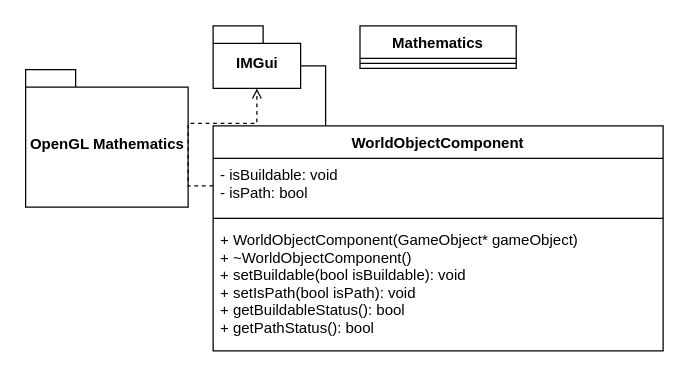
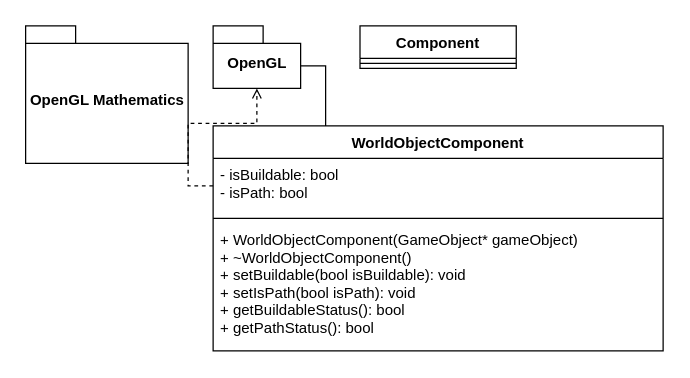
(438, 43) -> (438, 43)
(258, 63) -> (258, 63)
(107, 138) -> (107, 94)
(286, 175) -> (286, 175)
